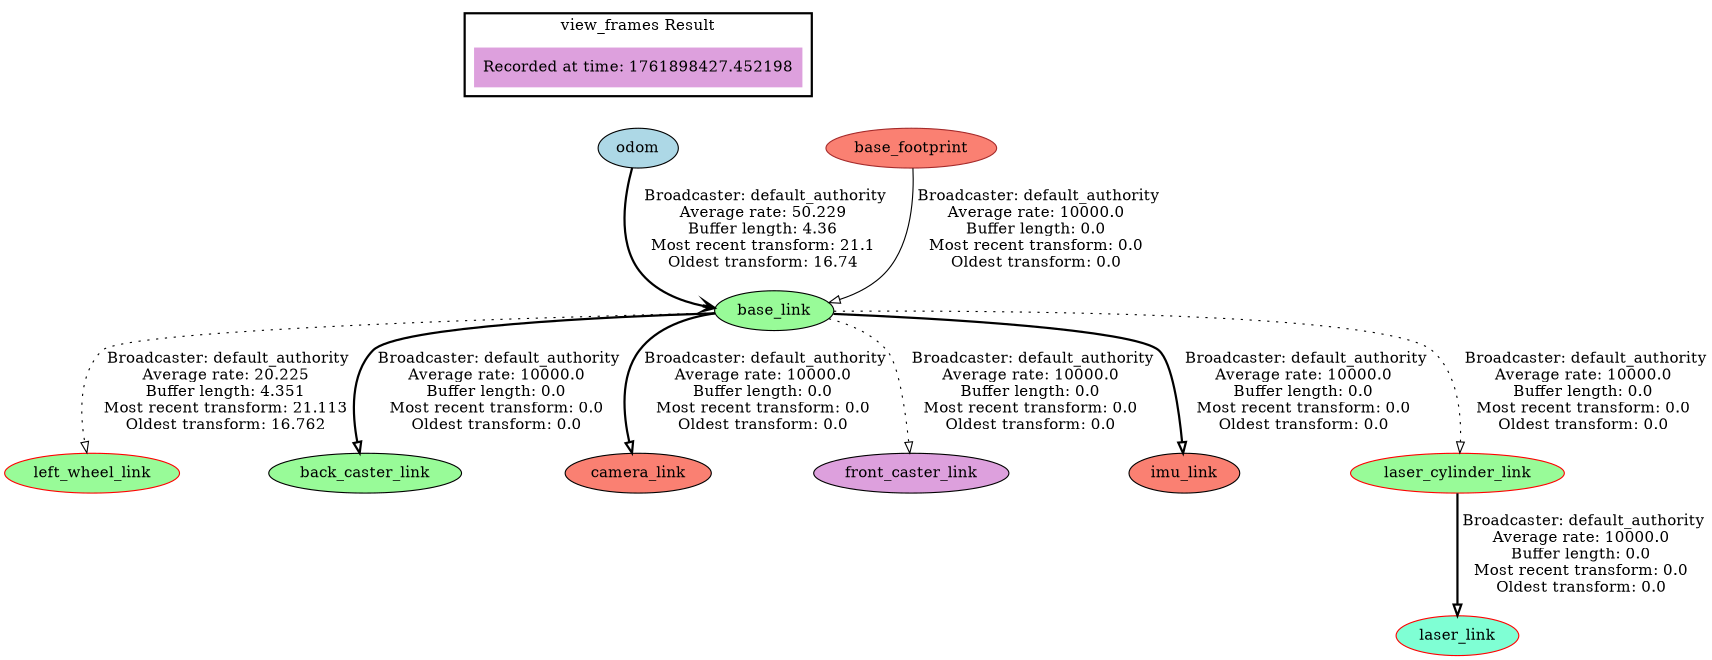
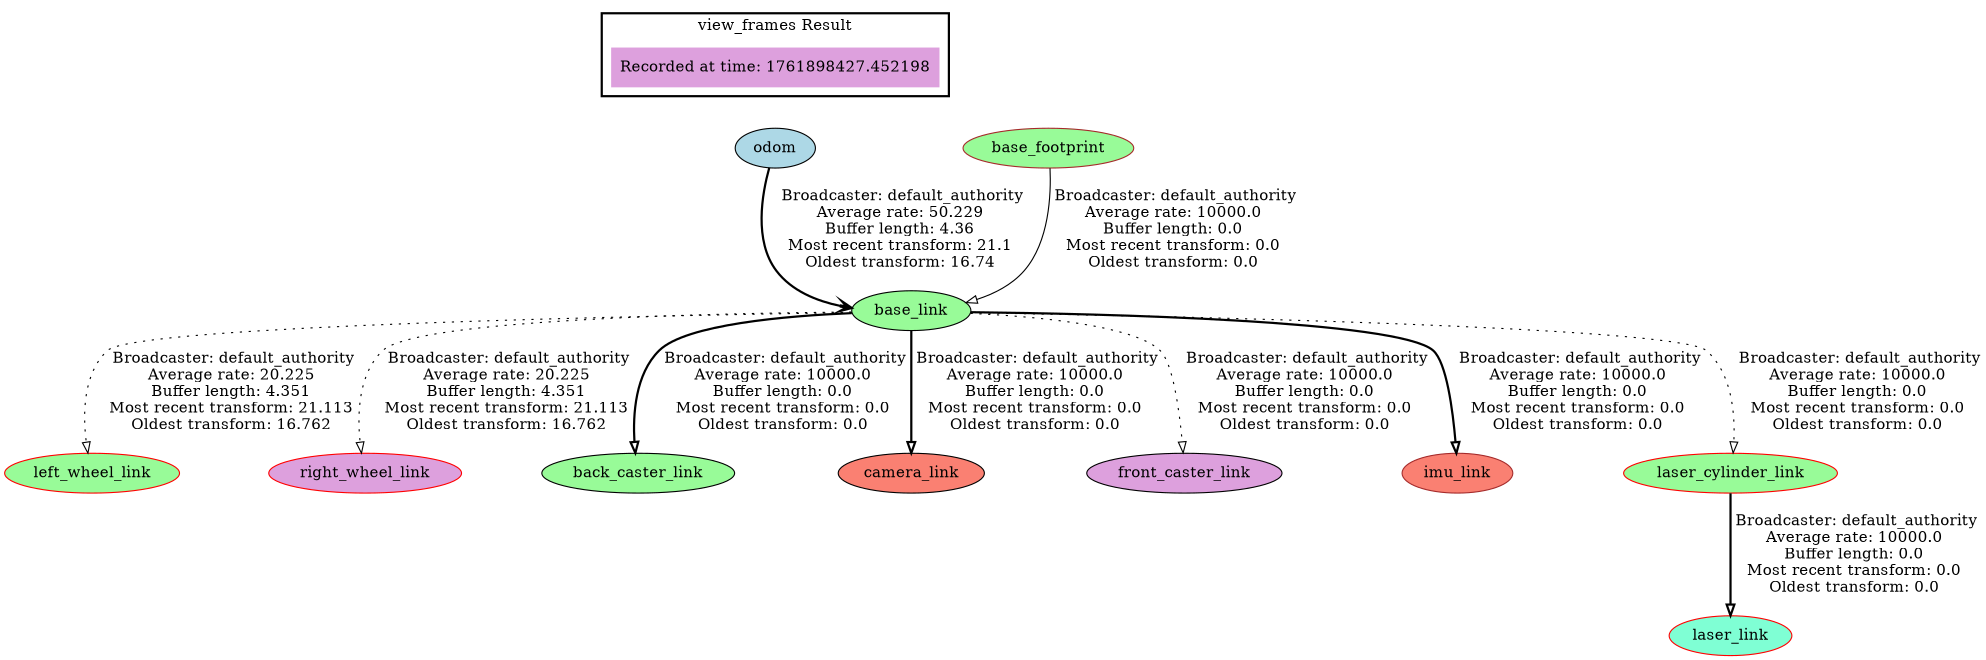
(911, 148) -> (1048, 148)
none -> (365, 473)
(1184, 473) -> (1457, 473)
